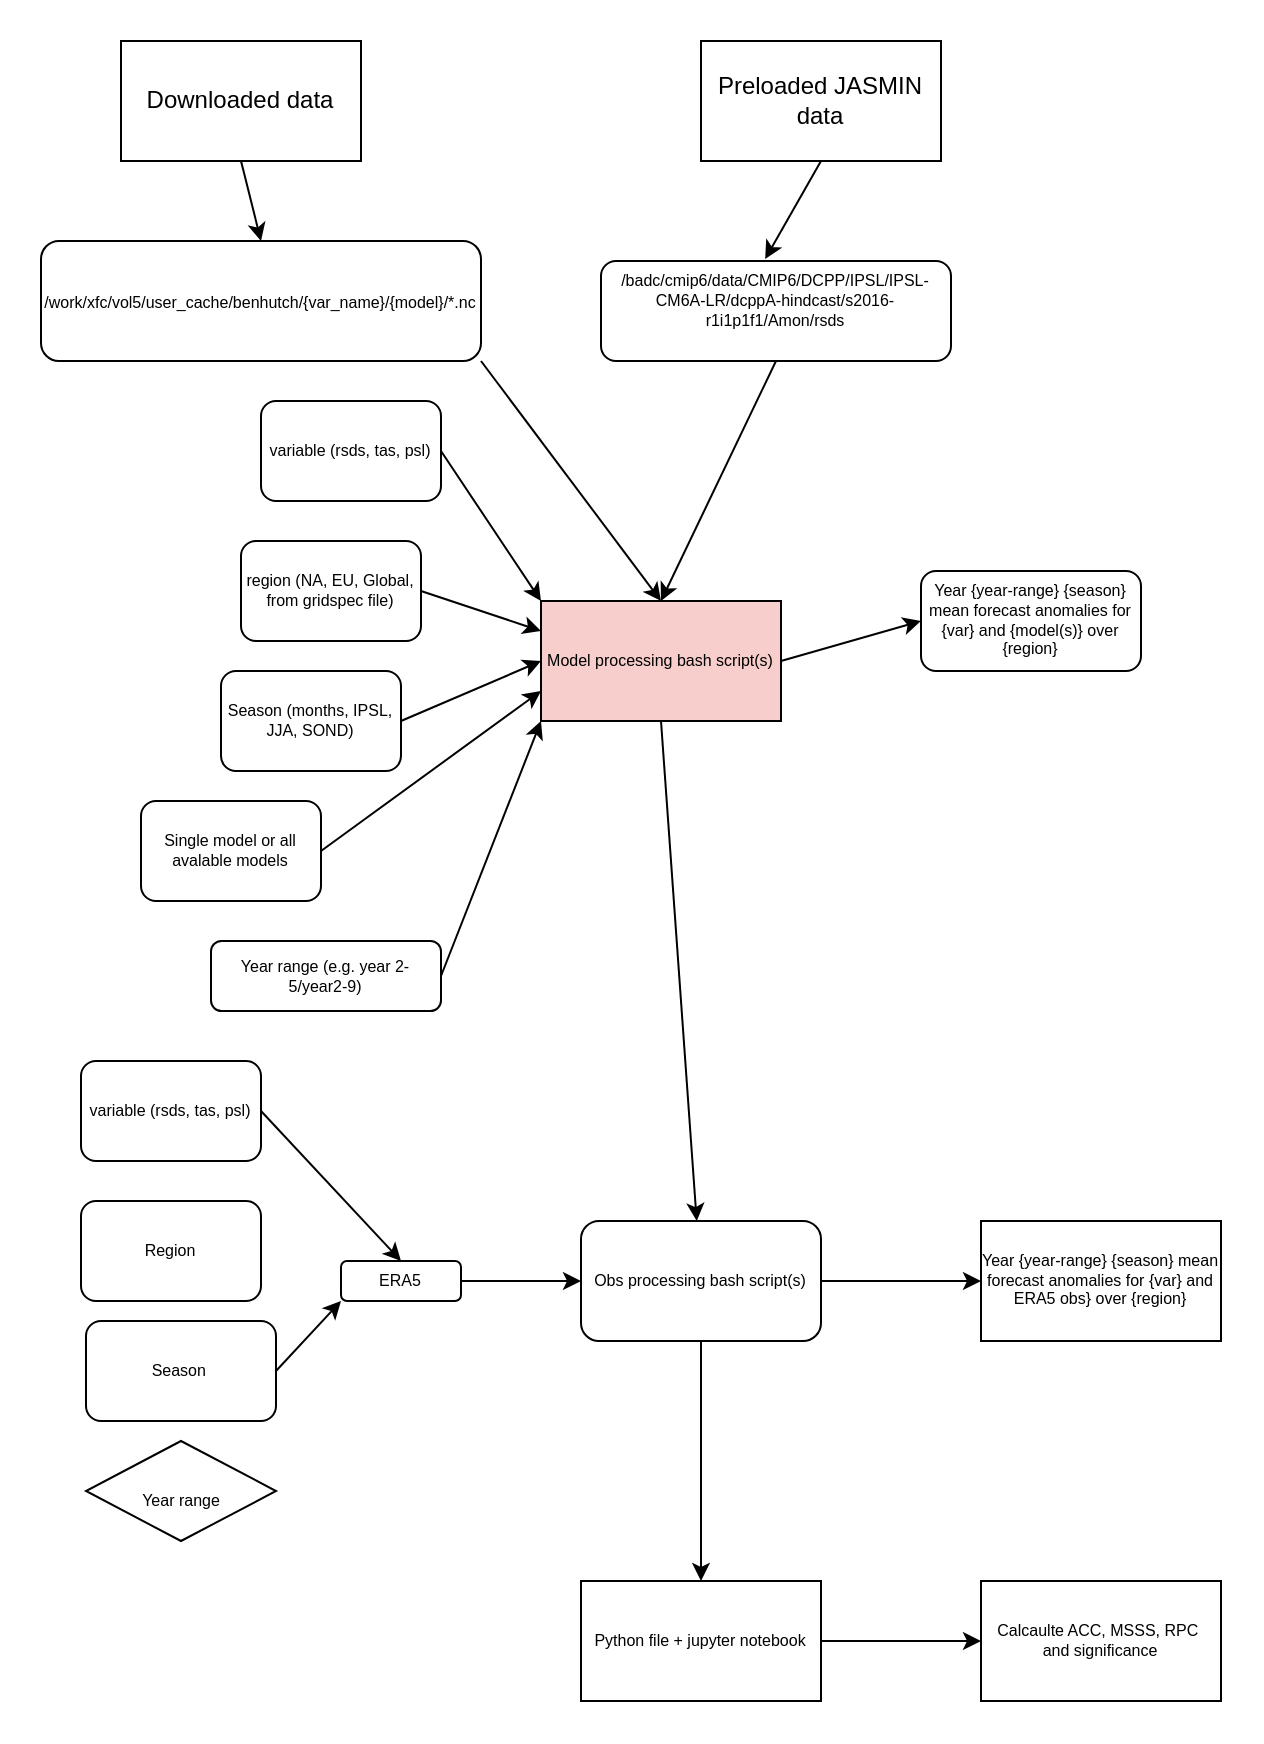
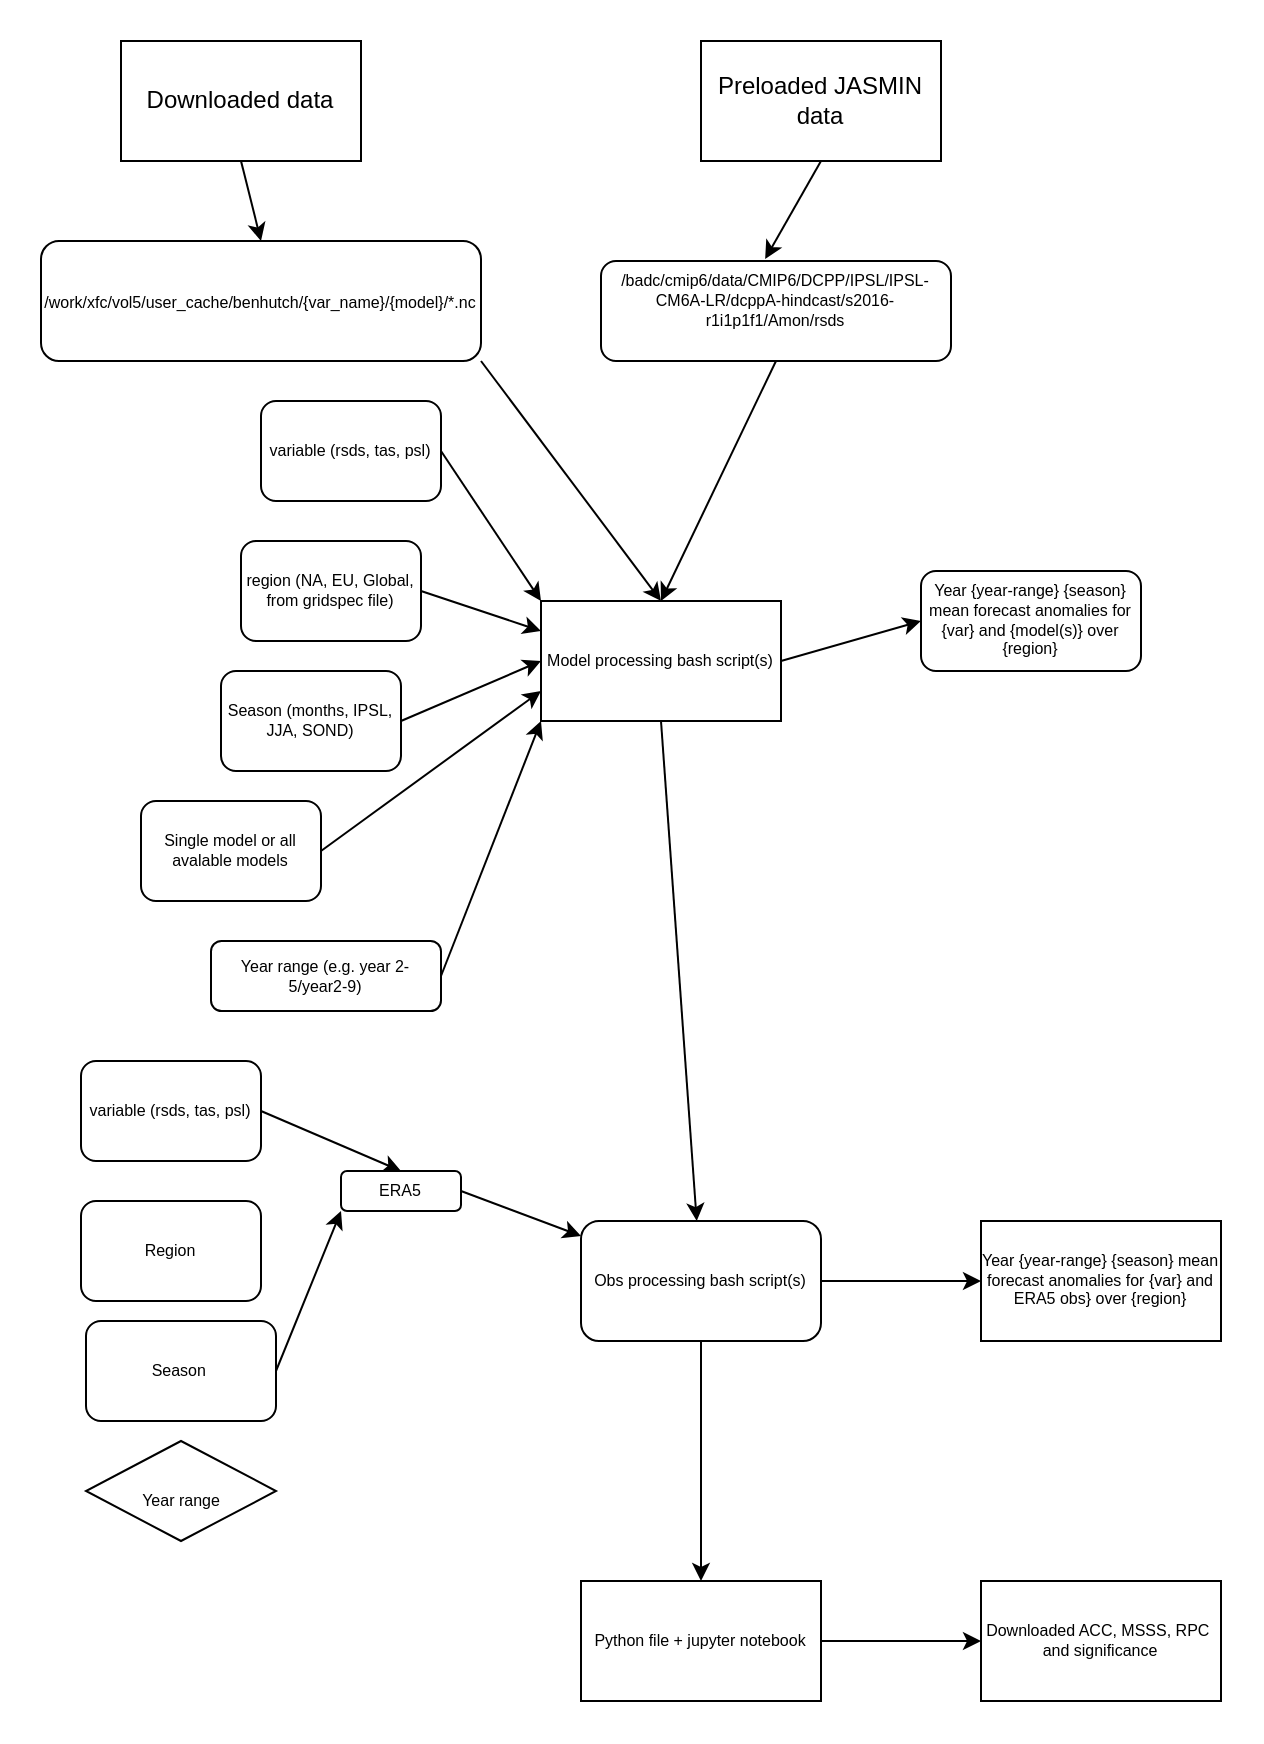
(661, 661) -> (661, 661)
(401, 1281) -> (401, 1191)
(1101, 1641) -> (1101, 1641)
